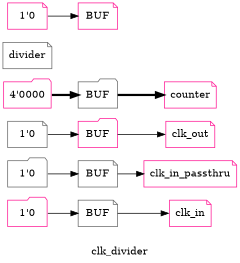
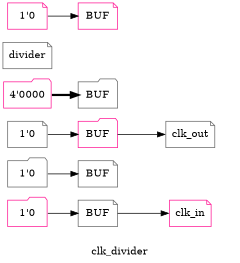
(190, 95) -> none
(190, 134) -> (190, 134)
(190, 174) -> none
